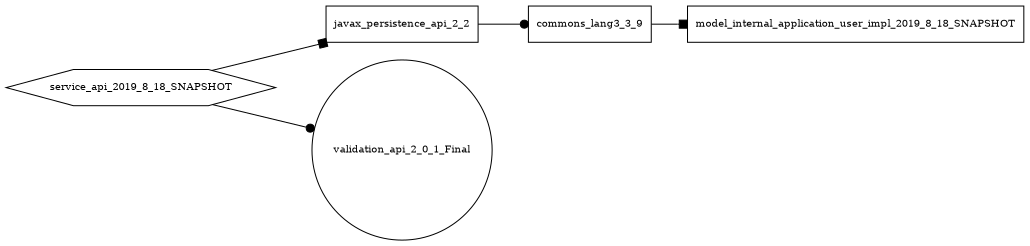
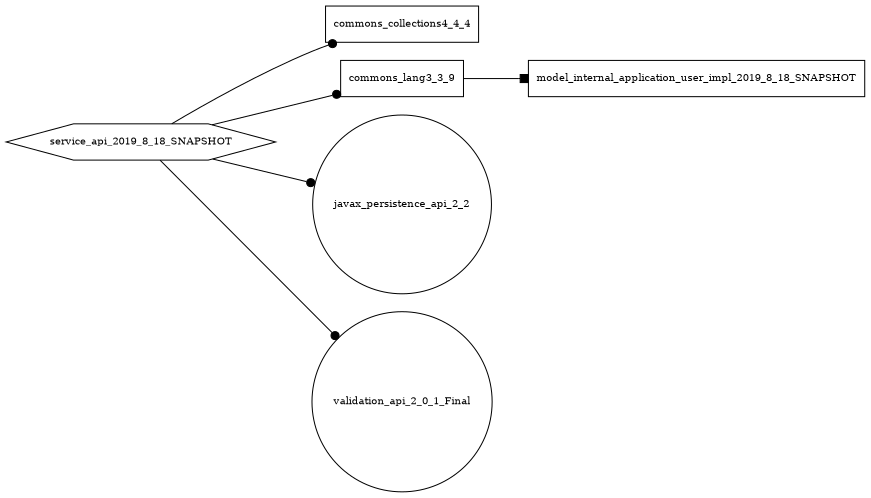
none -> (402, 24)
(402, 24) -> (402, 204)
(499, 24) -> (272, 110)
(264, 58) -> (260, 170)
